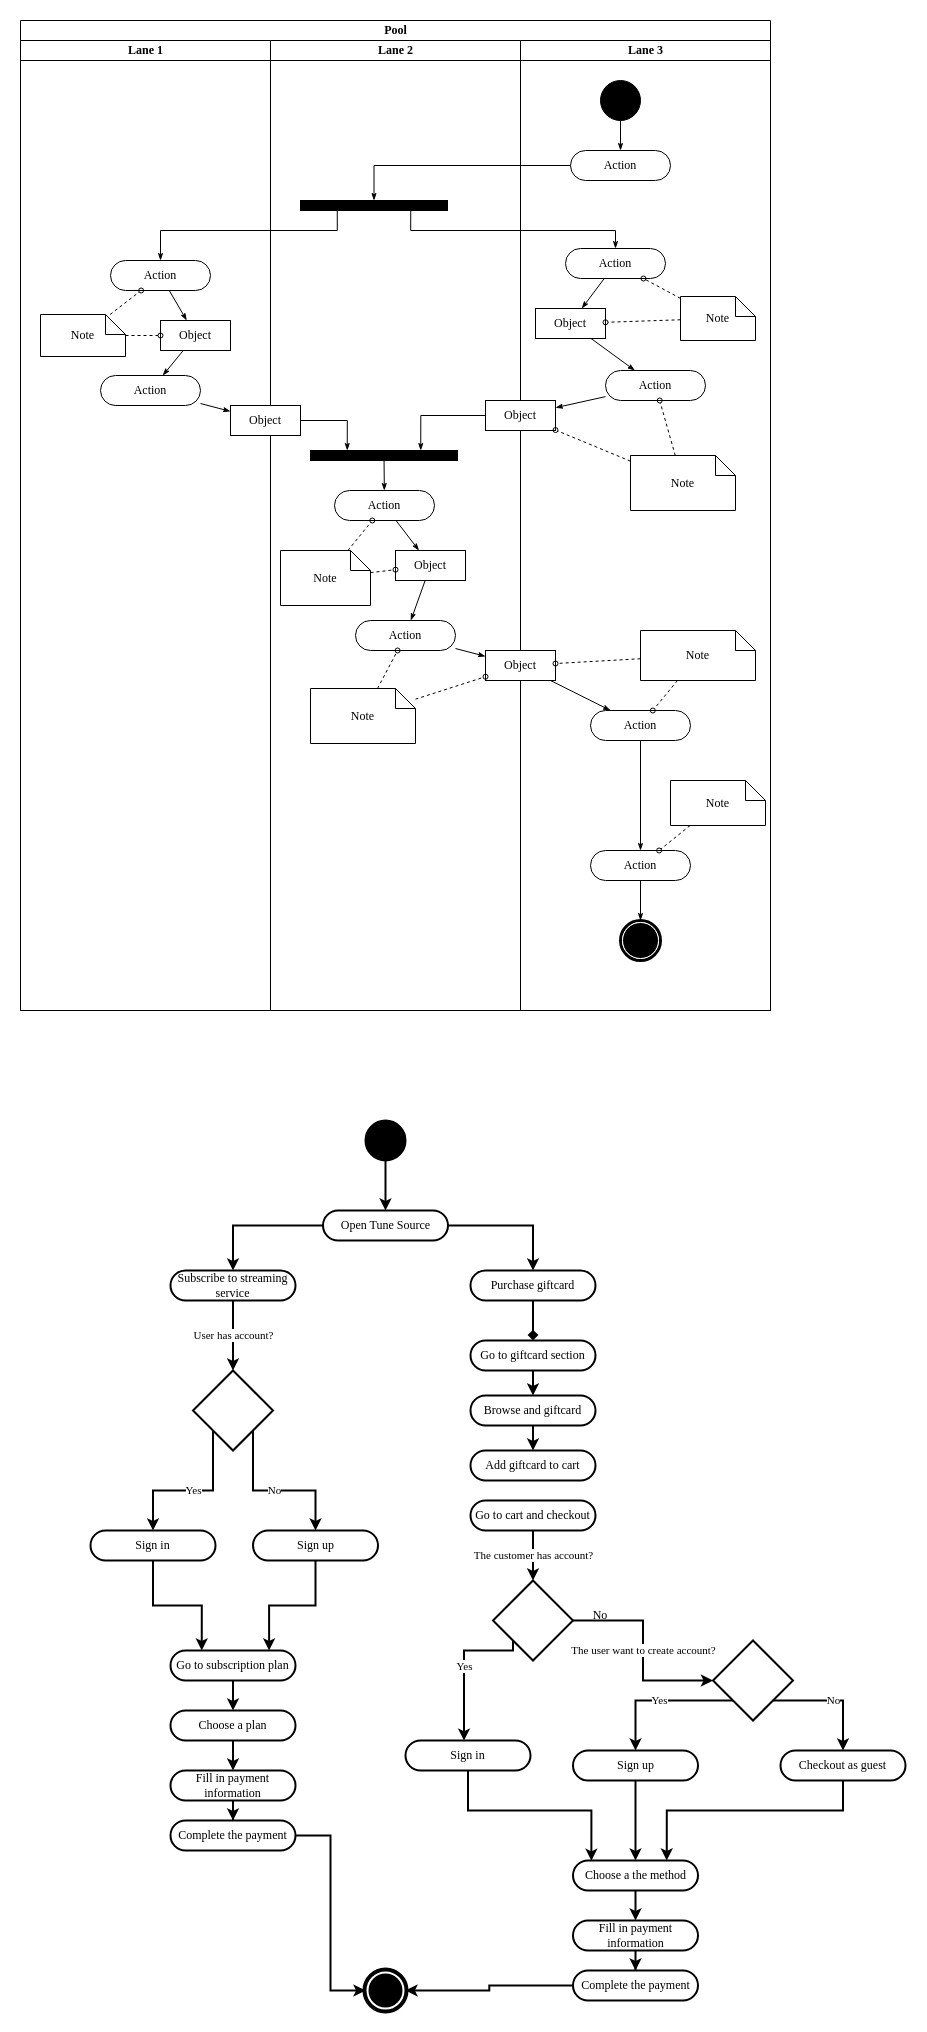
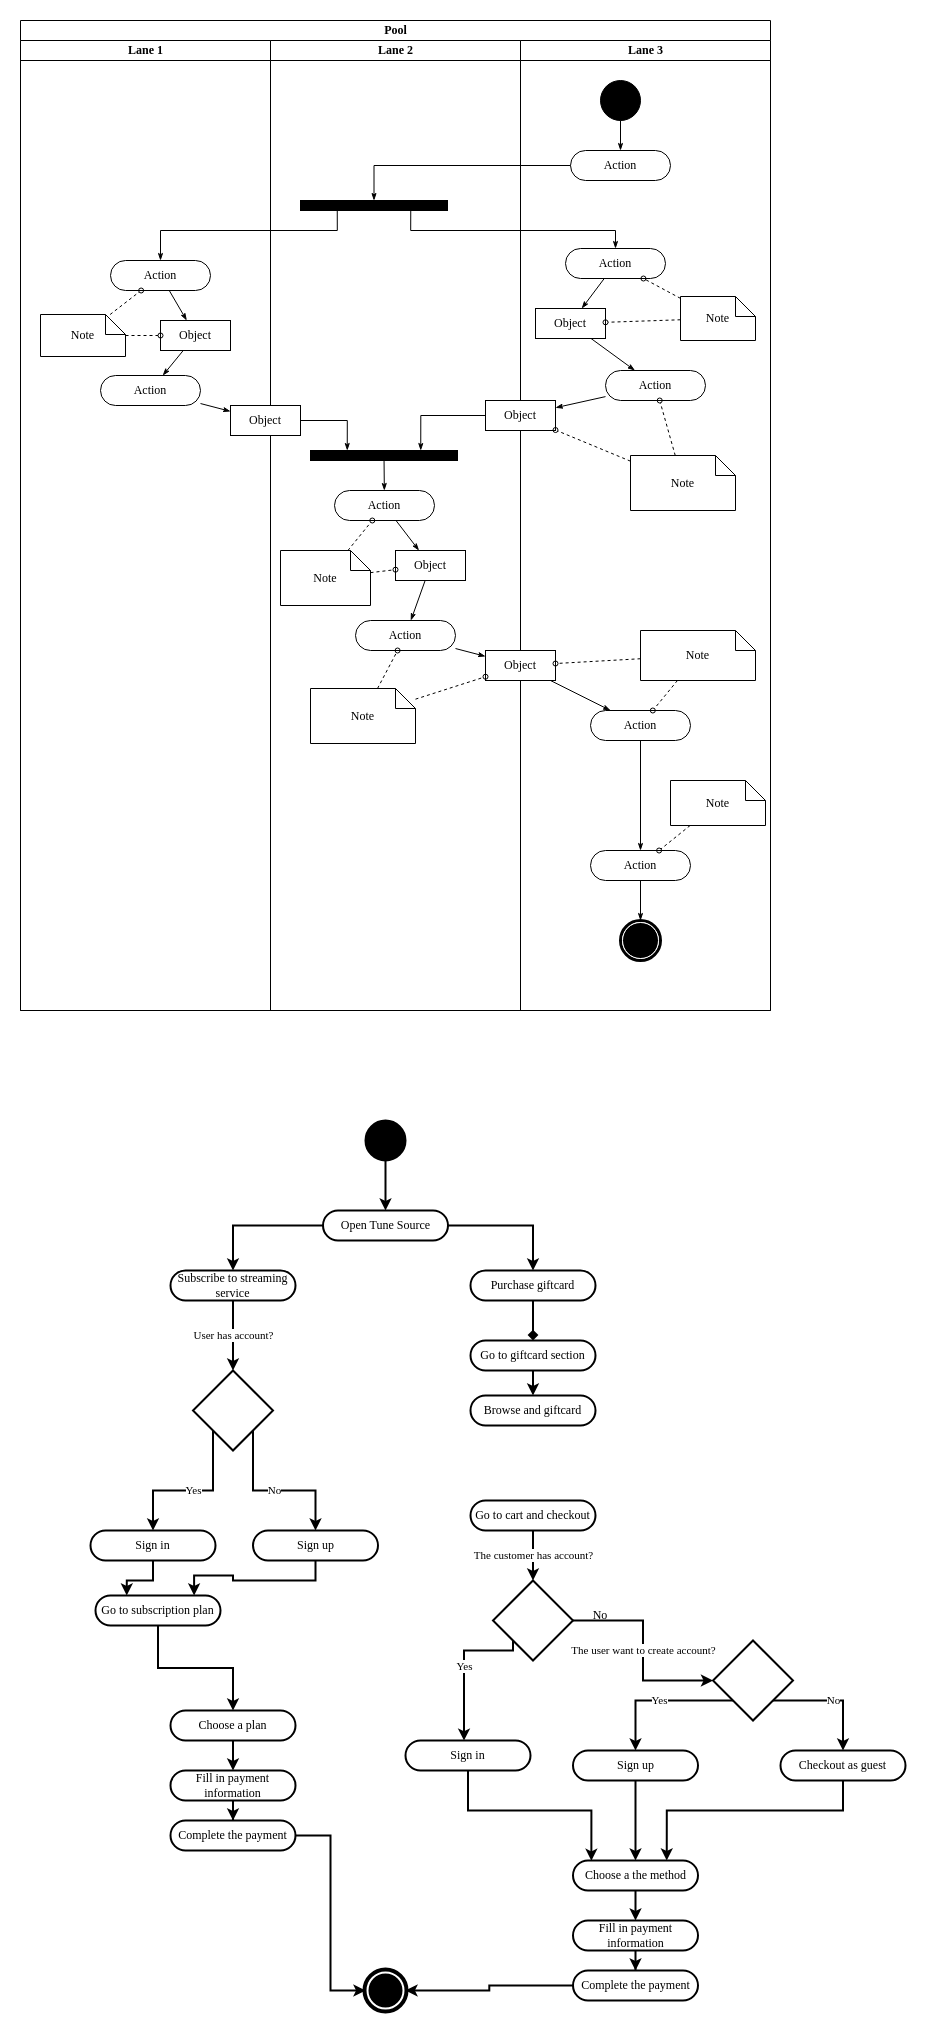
(533, 1443) -> none
(533, 1466) -> none
(233, 1666) -> (158, 1611)
